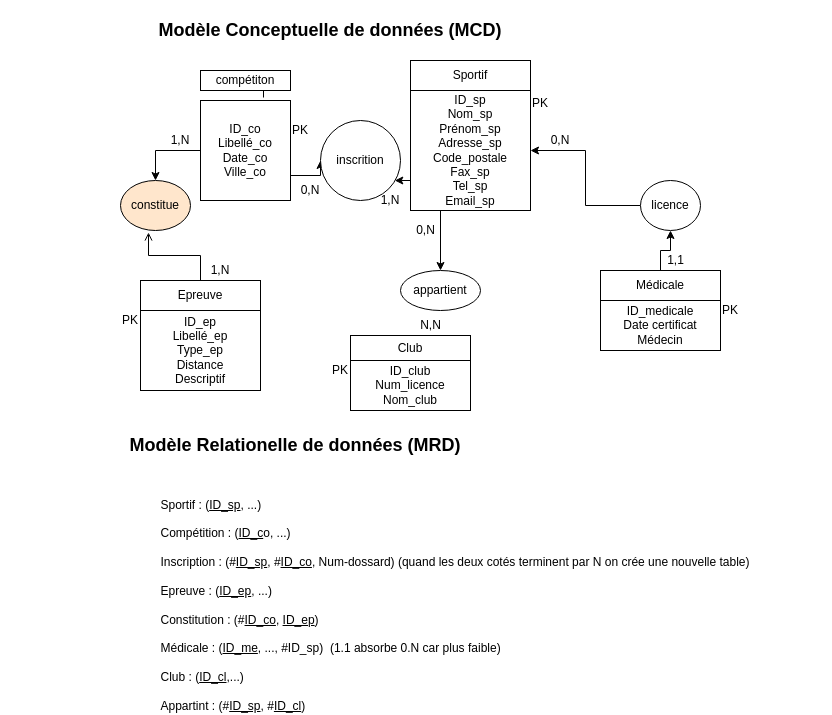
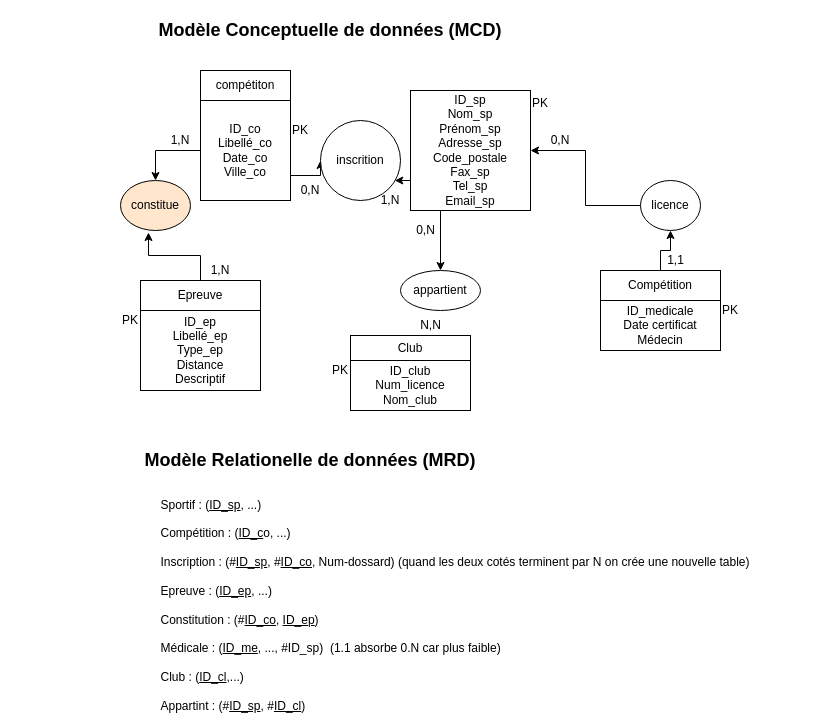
(471, 76) -> none
(246, 81) -> (246, 86)
(149, 238) -> (149, 240)
(661, 286) -> (661, 286)
(296, 446) -> (311, 461)
